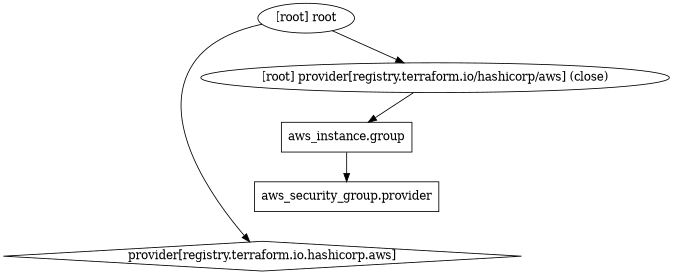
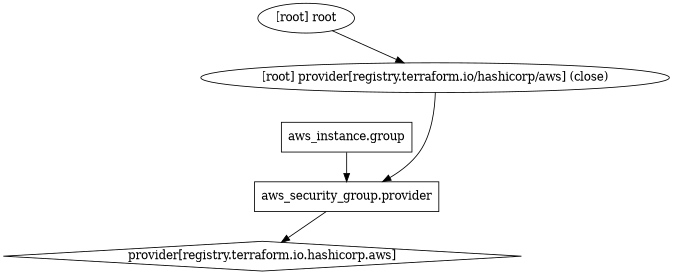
(394, 105) -> (425, 142)
(182, 116) -> (307, 225)
